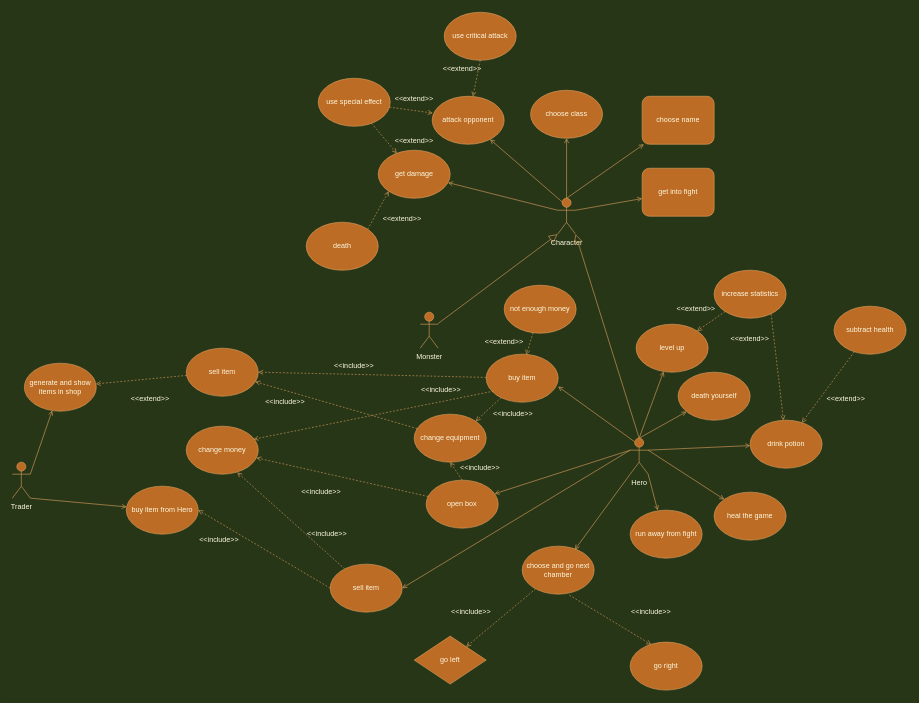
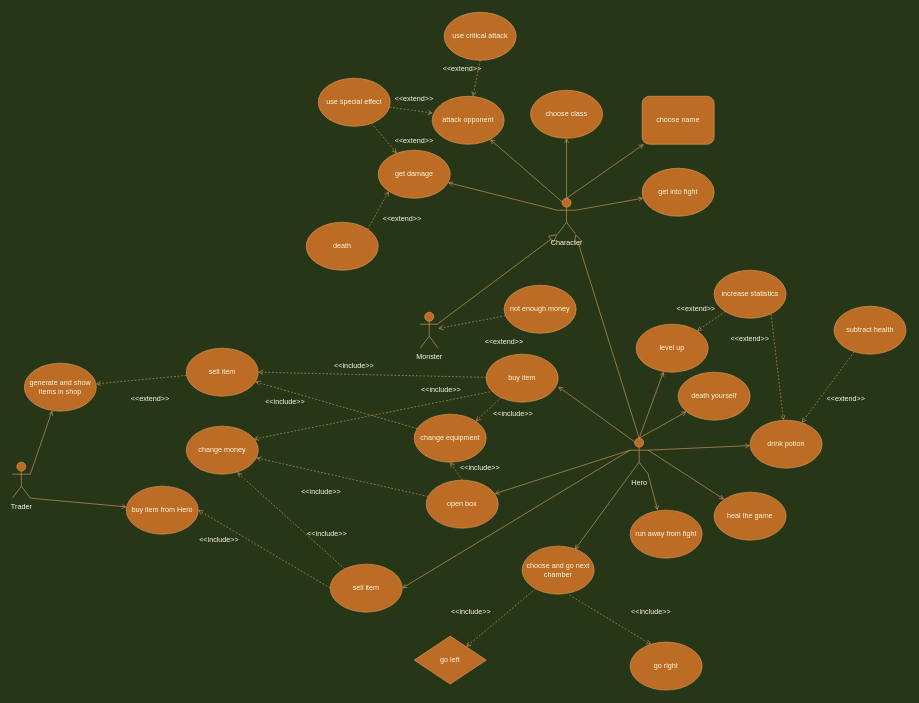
(678, 192) -> (678, 192)
(530, 343) -> (474, 322)
